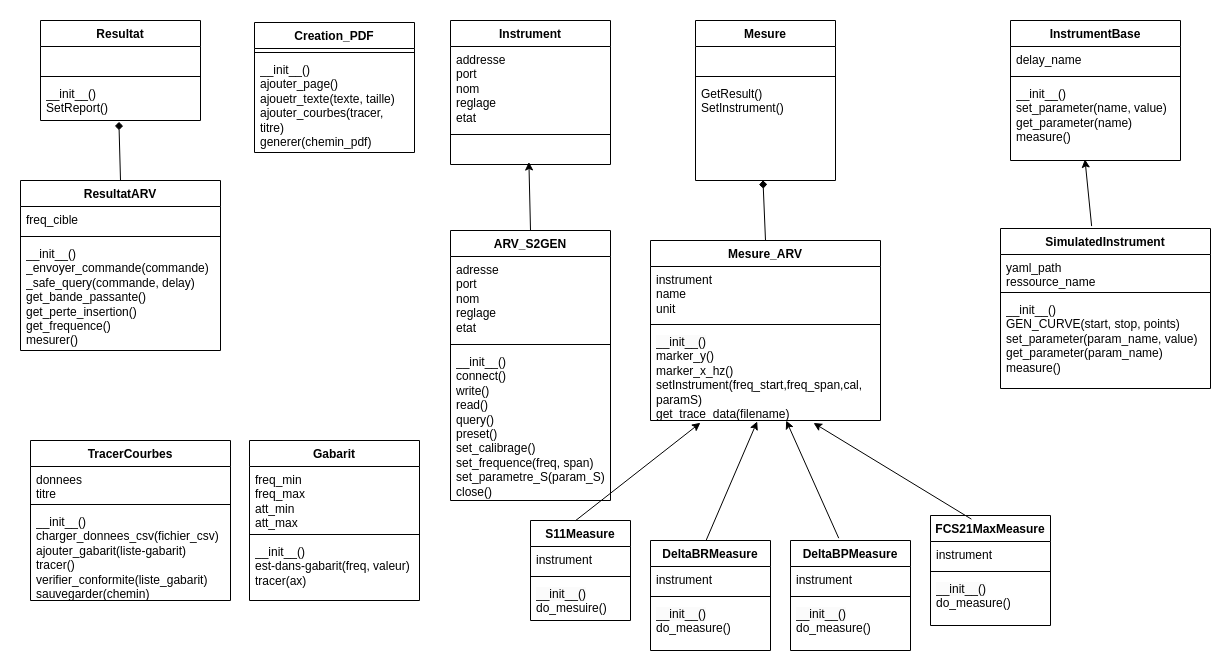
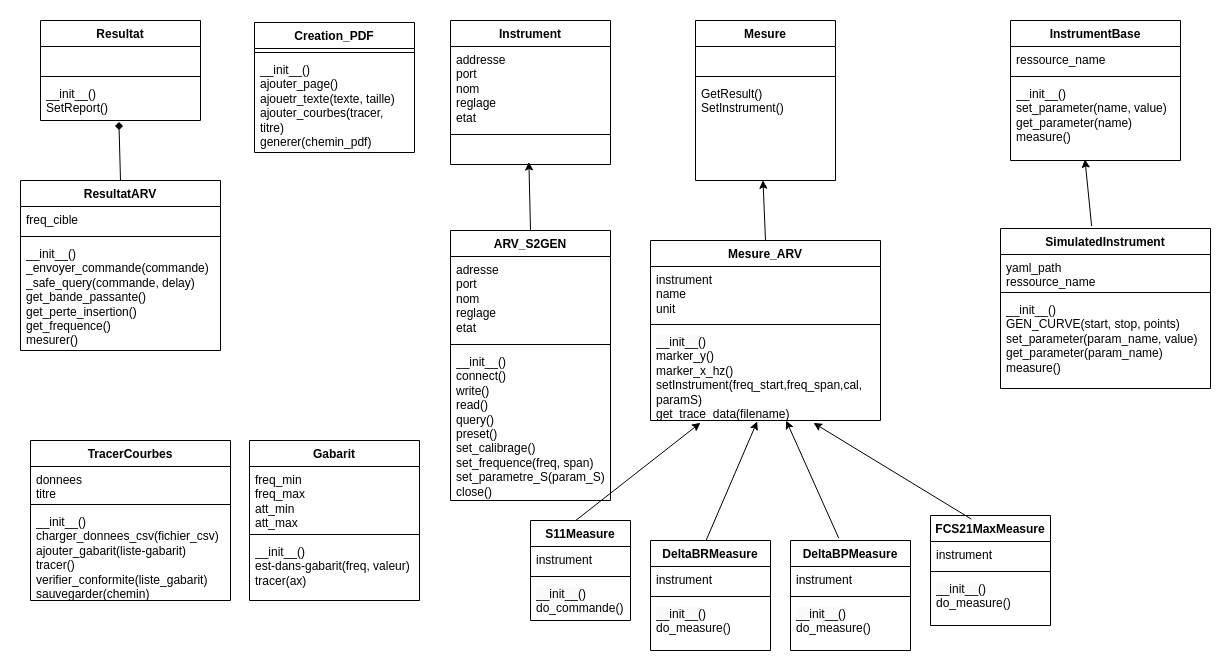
(1049, 61) -> (1064, 61)
(763, 189) -> (763, 188)
(575, 602) -> (580, 602)
